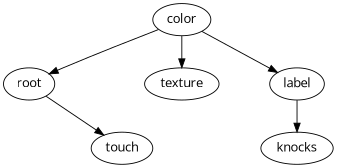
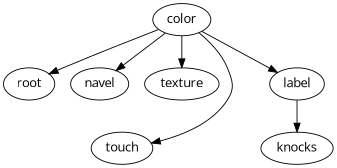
none -> (100, 84)
(71, 113) -> (227, 100)
